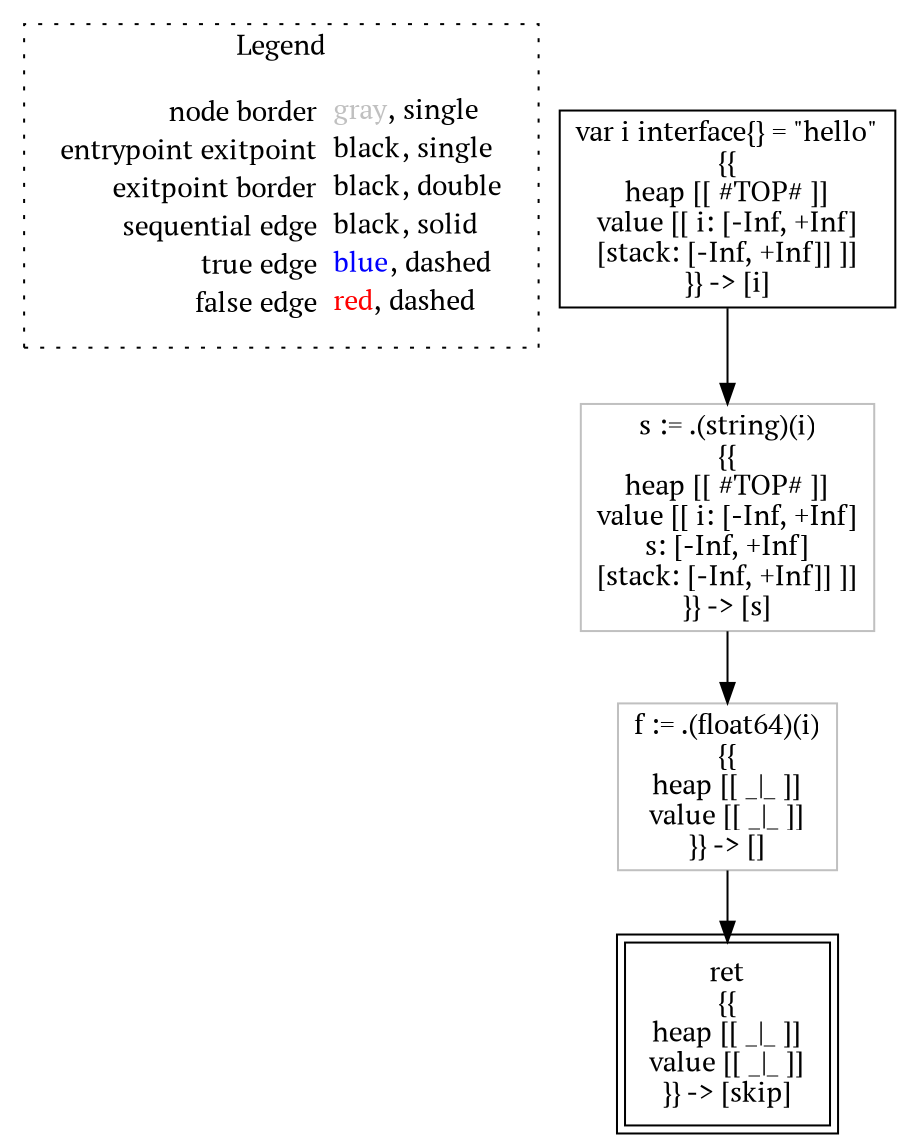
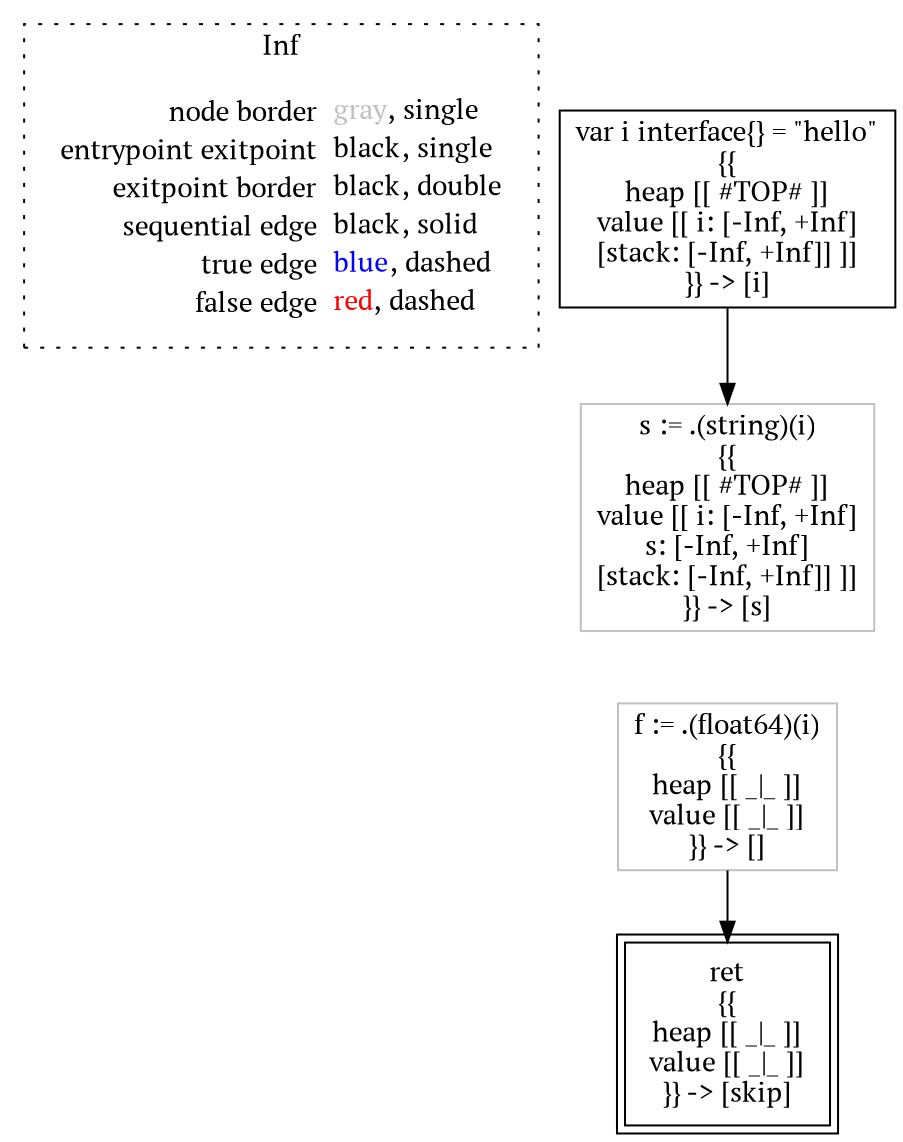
(281, 47) -> (281, 47)
(728, 657) -> none
